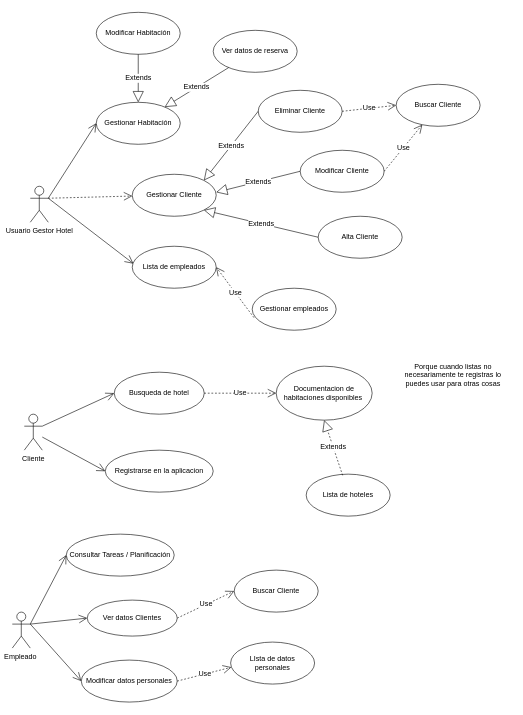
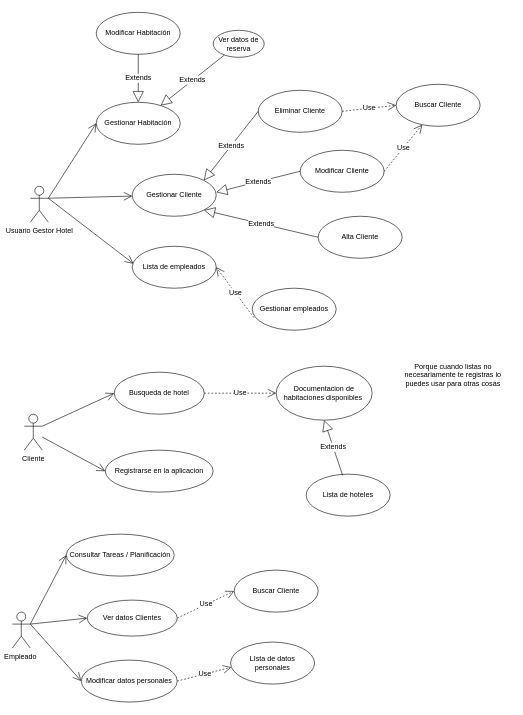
(255, 51) -> (239, 44)
(90, 197) -> (90, 197)
(335, 453) -> (335, 453)
